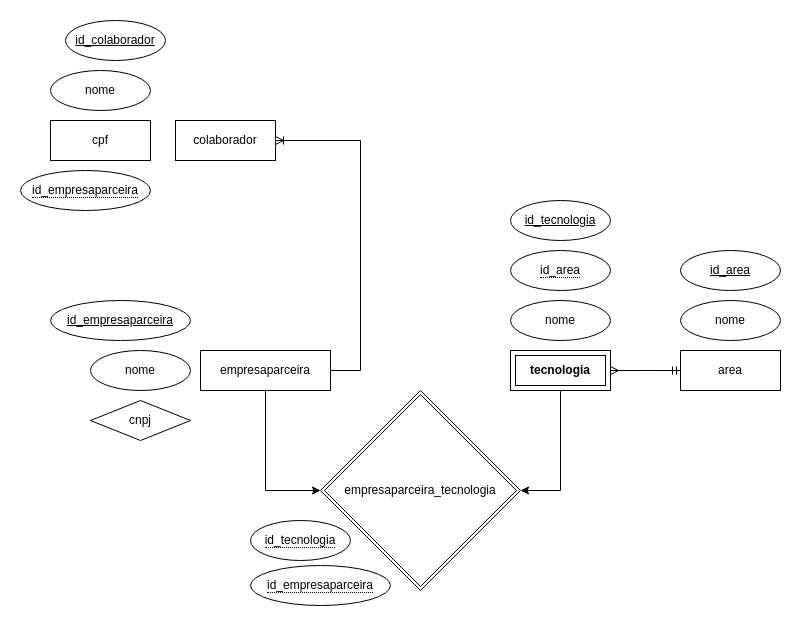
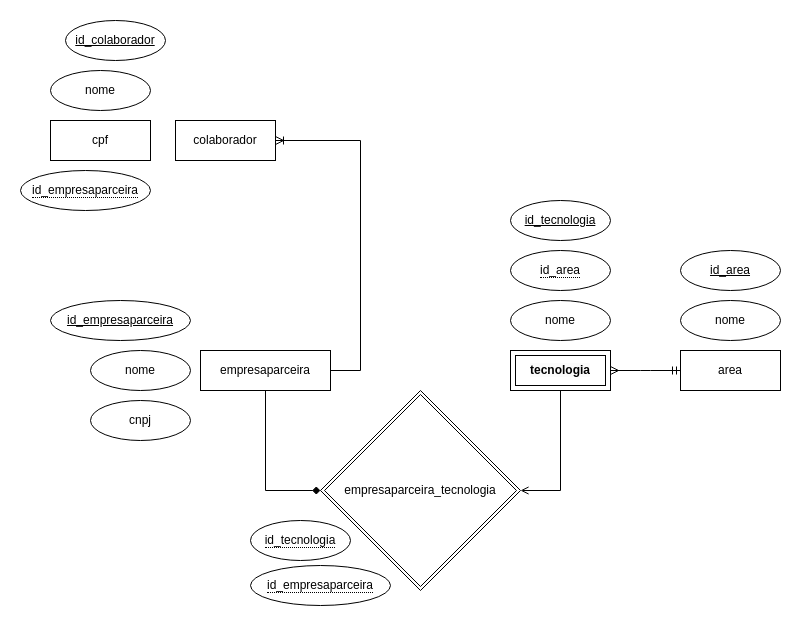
(141, 421) -> (141, 421)
(312, 491) -> (312, 491)
(528, 491) -> (526, 491)
